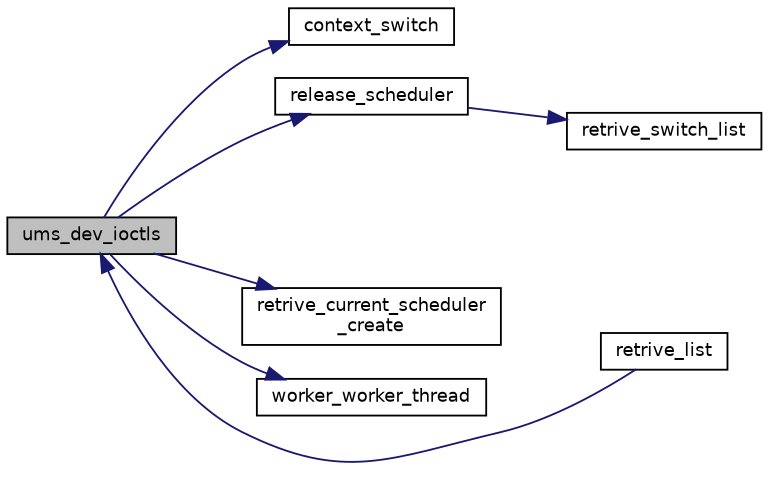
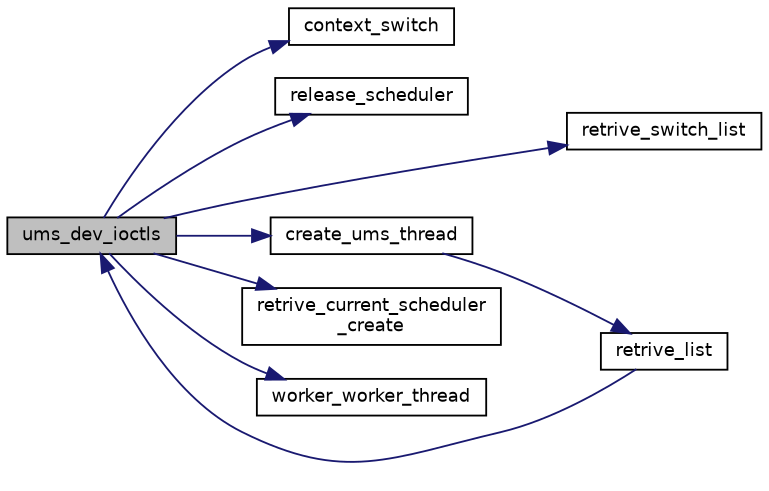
(508, 113) -> (355, 180)
none -> (372, 236)
